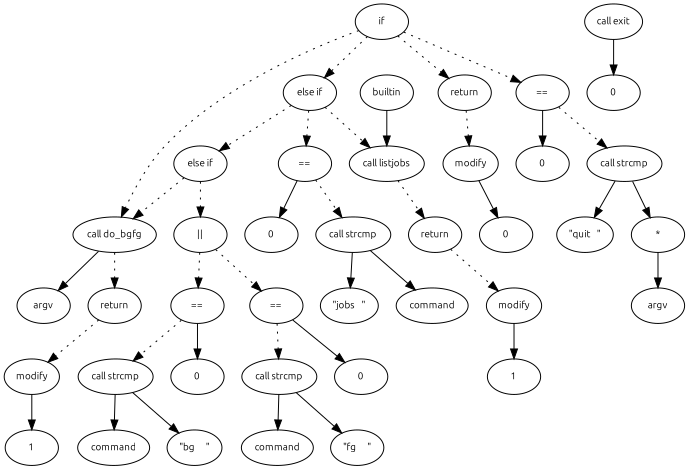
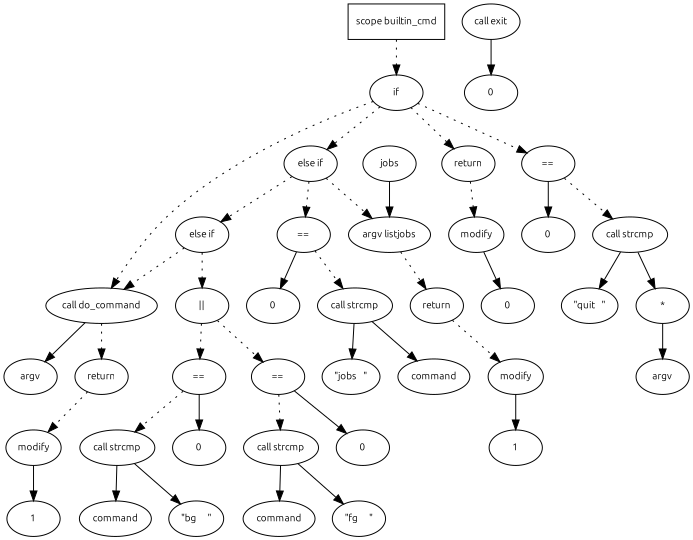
none -> (396, 22)
(387, 93) -> (390, 164)
(387, 164) -> (390, 235)
(115, 235) -> (102, 306)
